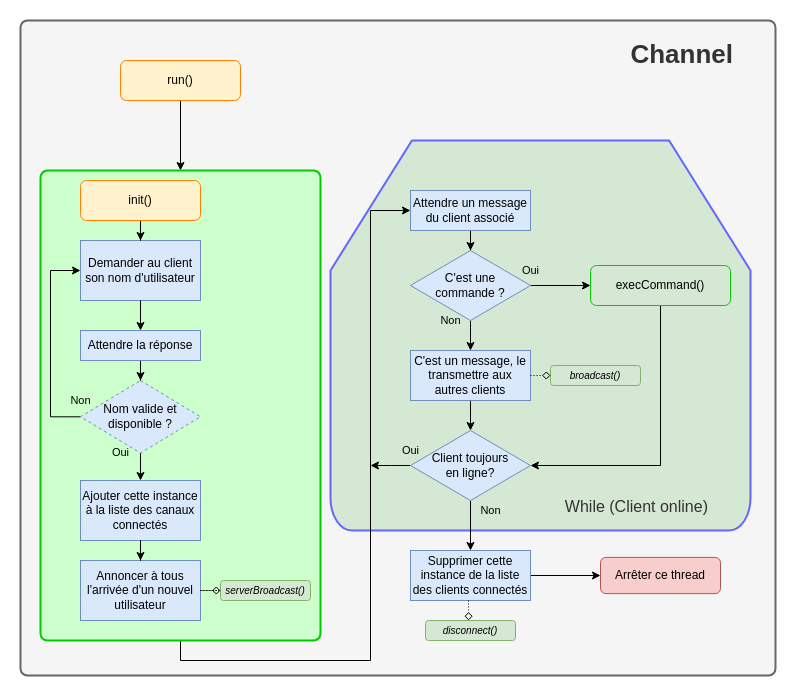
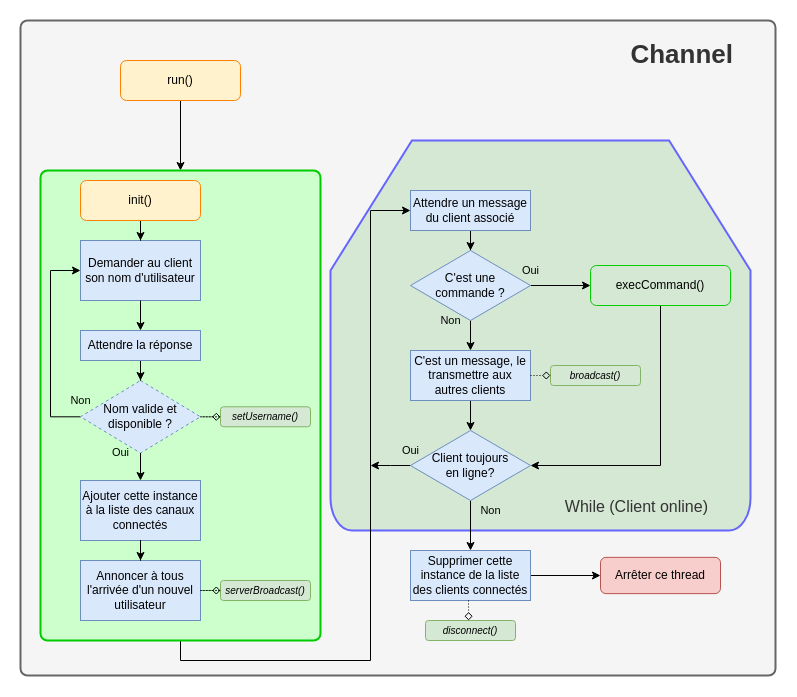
none -> (215, 417)
none -> (266, 417)
